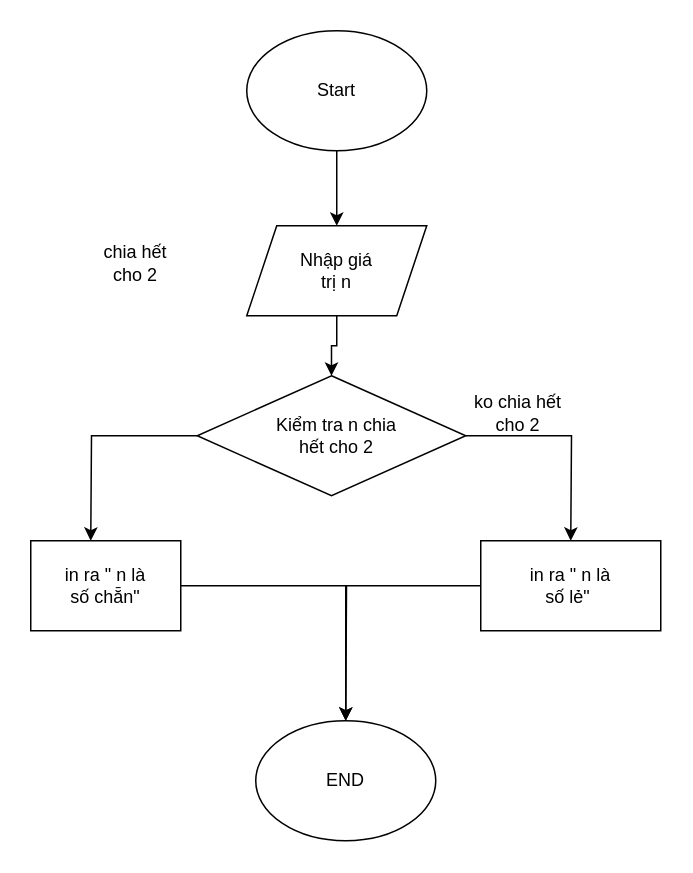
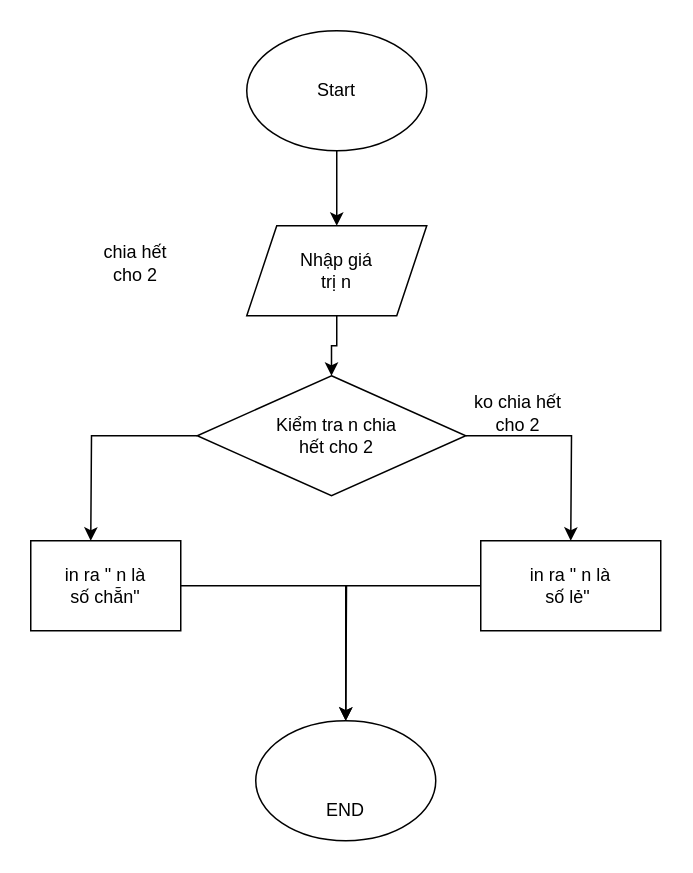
(346, 781) -> (346, 811)
